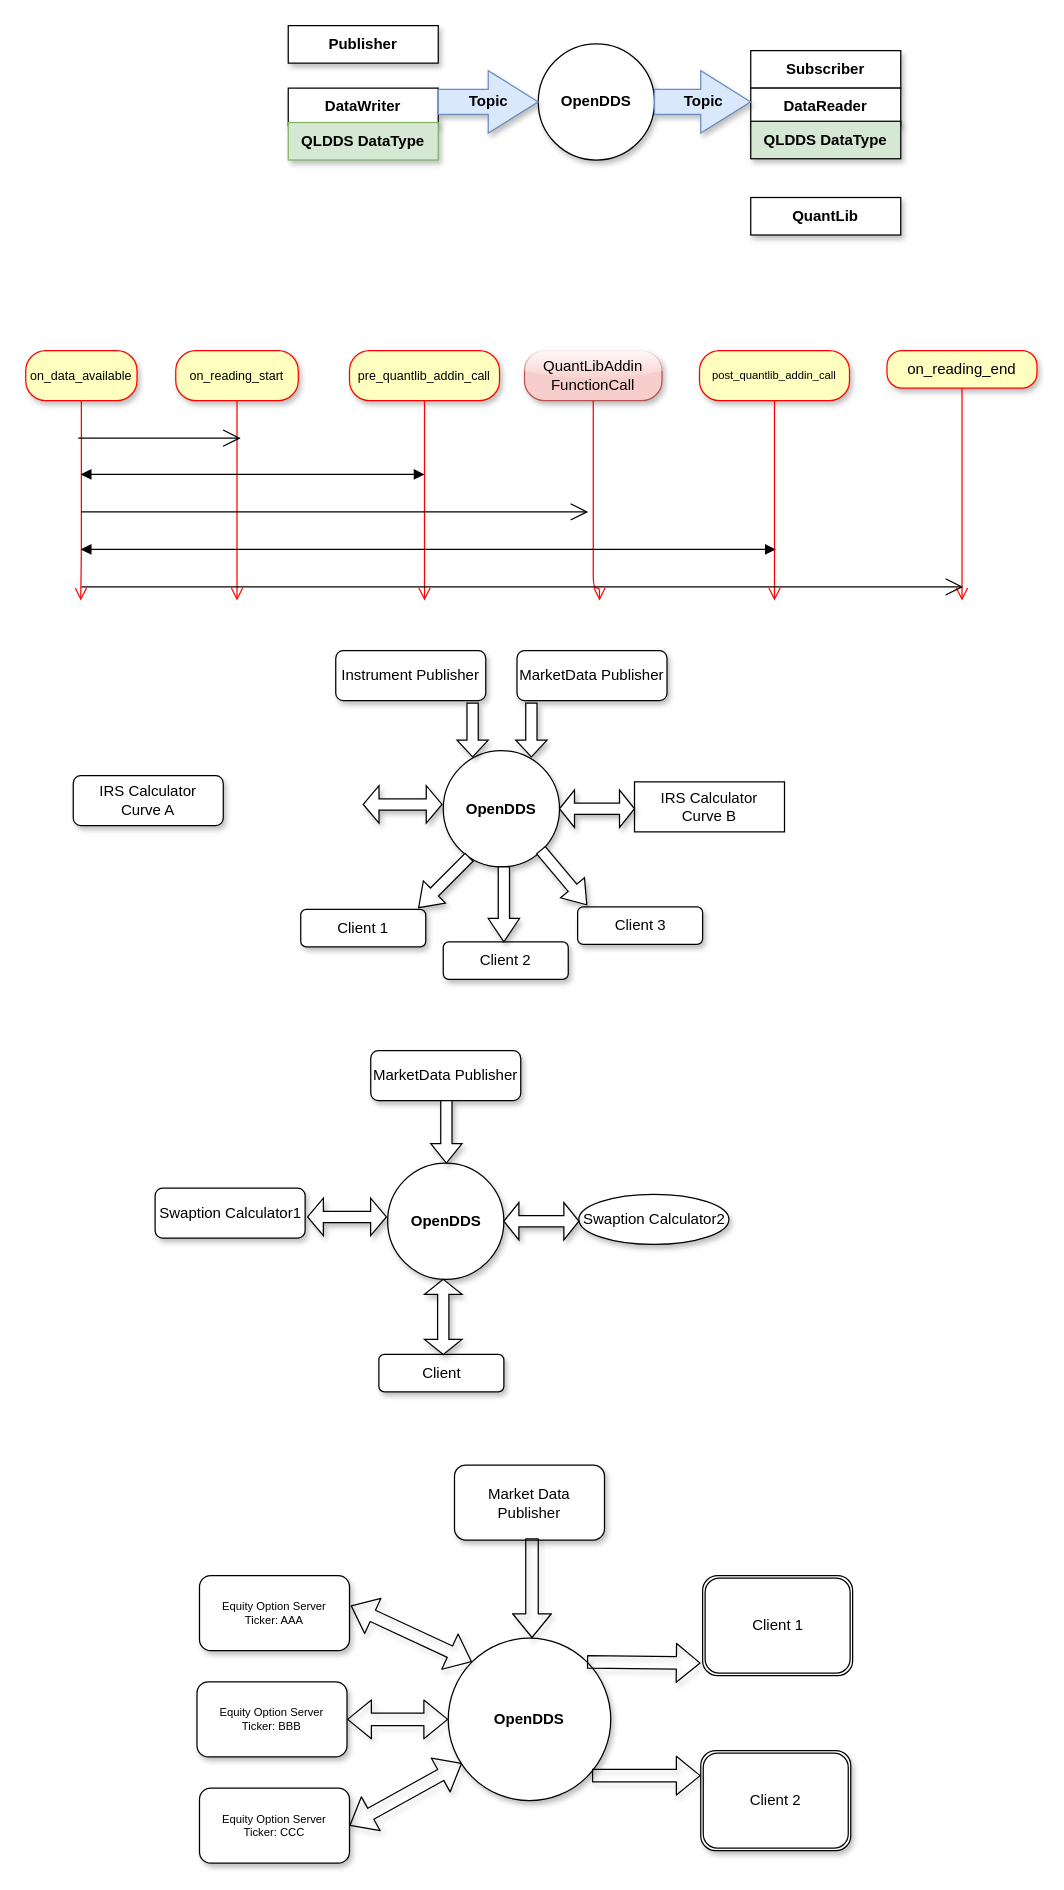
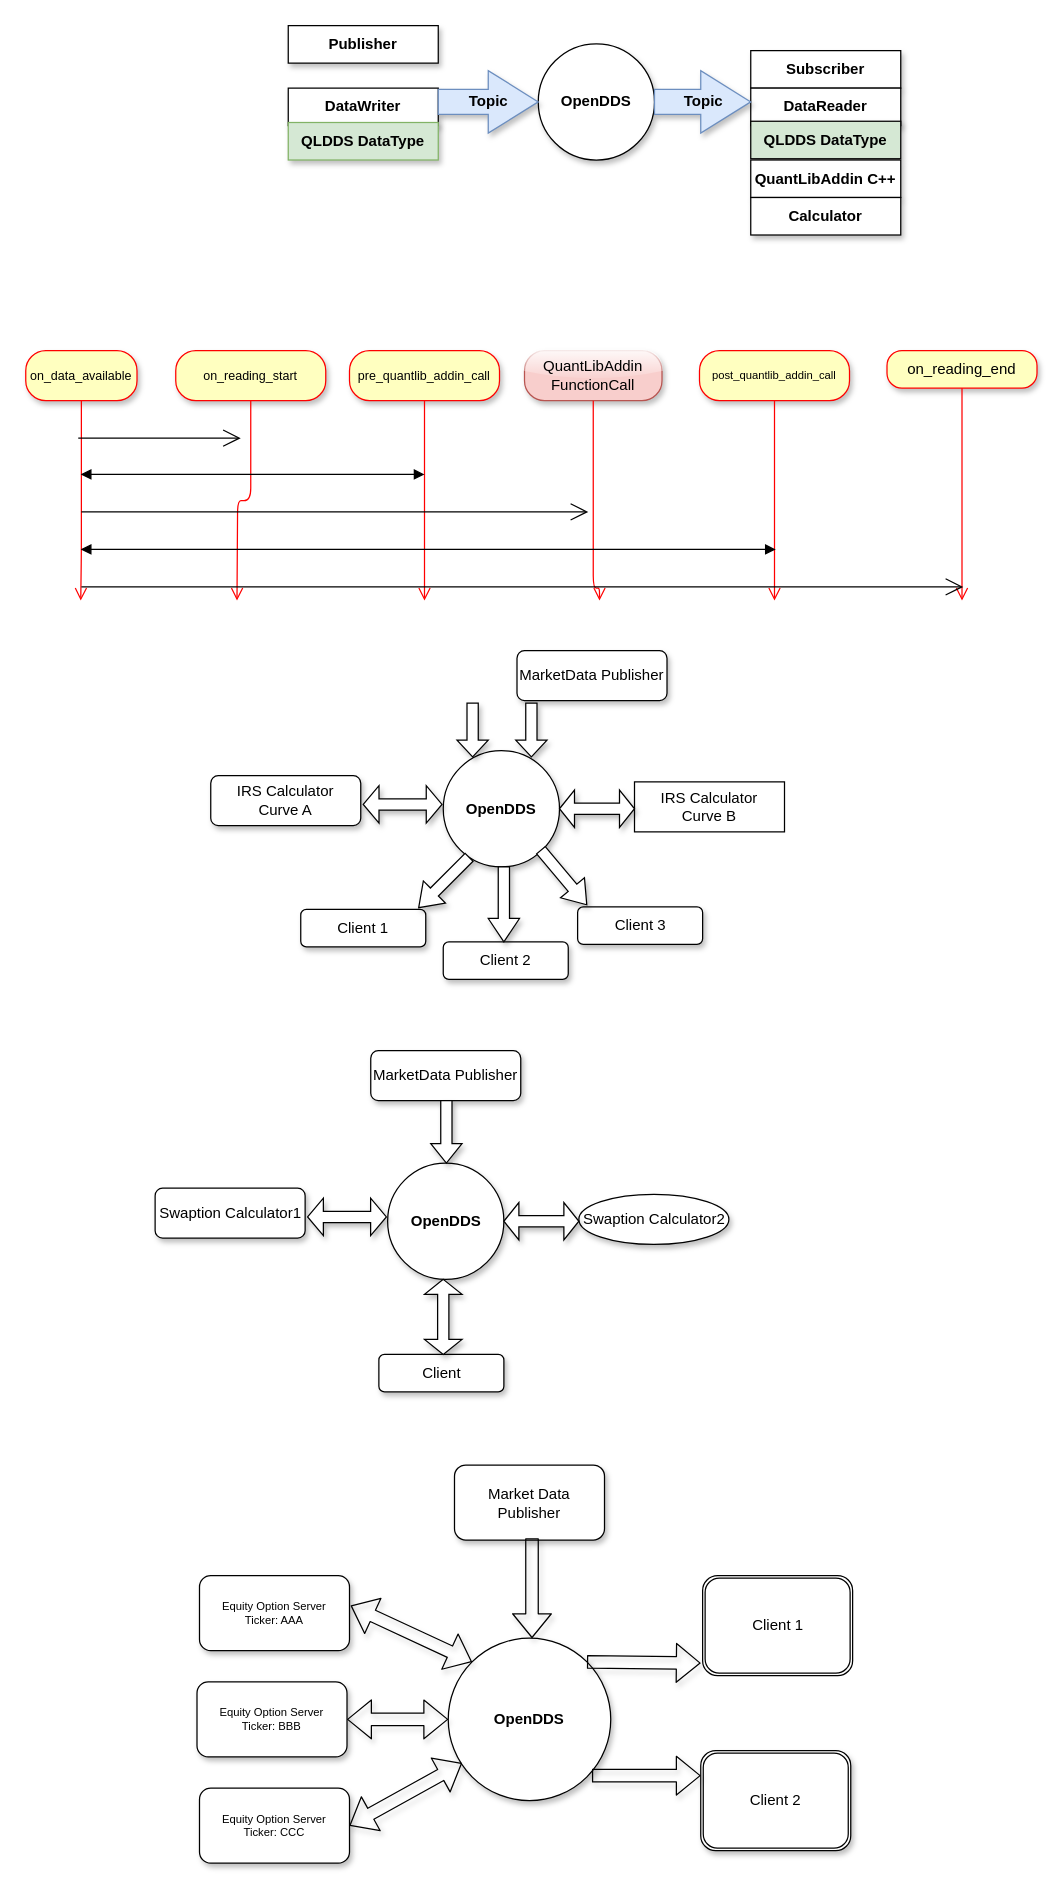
none -> (826, 179)
(826, 217) -> (826, 217)
(237, 376) -> (251, 376)
(411, 676) -> none
(148, 801) -> (286, 801)
